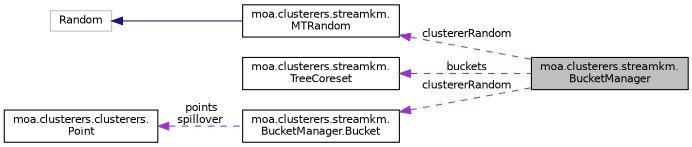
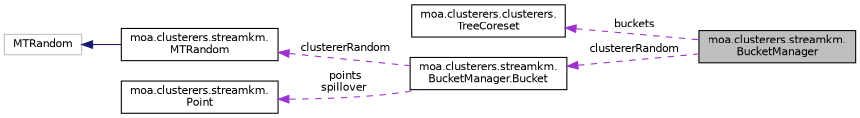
(81, 21) -> (43, 45)
(471, 48) -> (349, 60)
(321, 74) -> (488, 21)
(81, 126) -> (200, 97)
